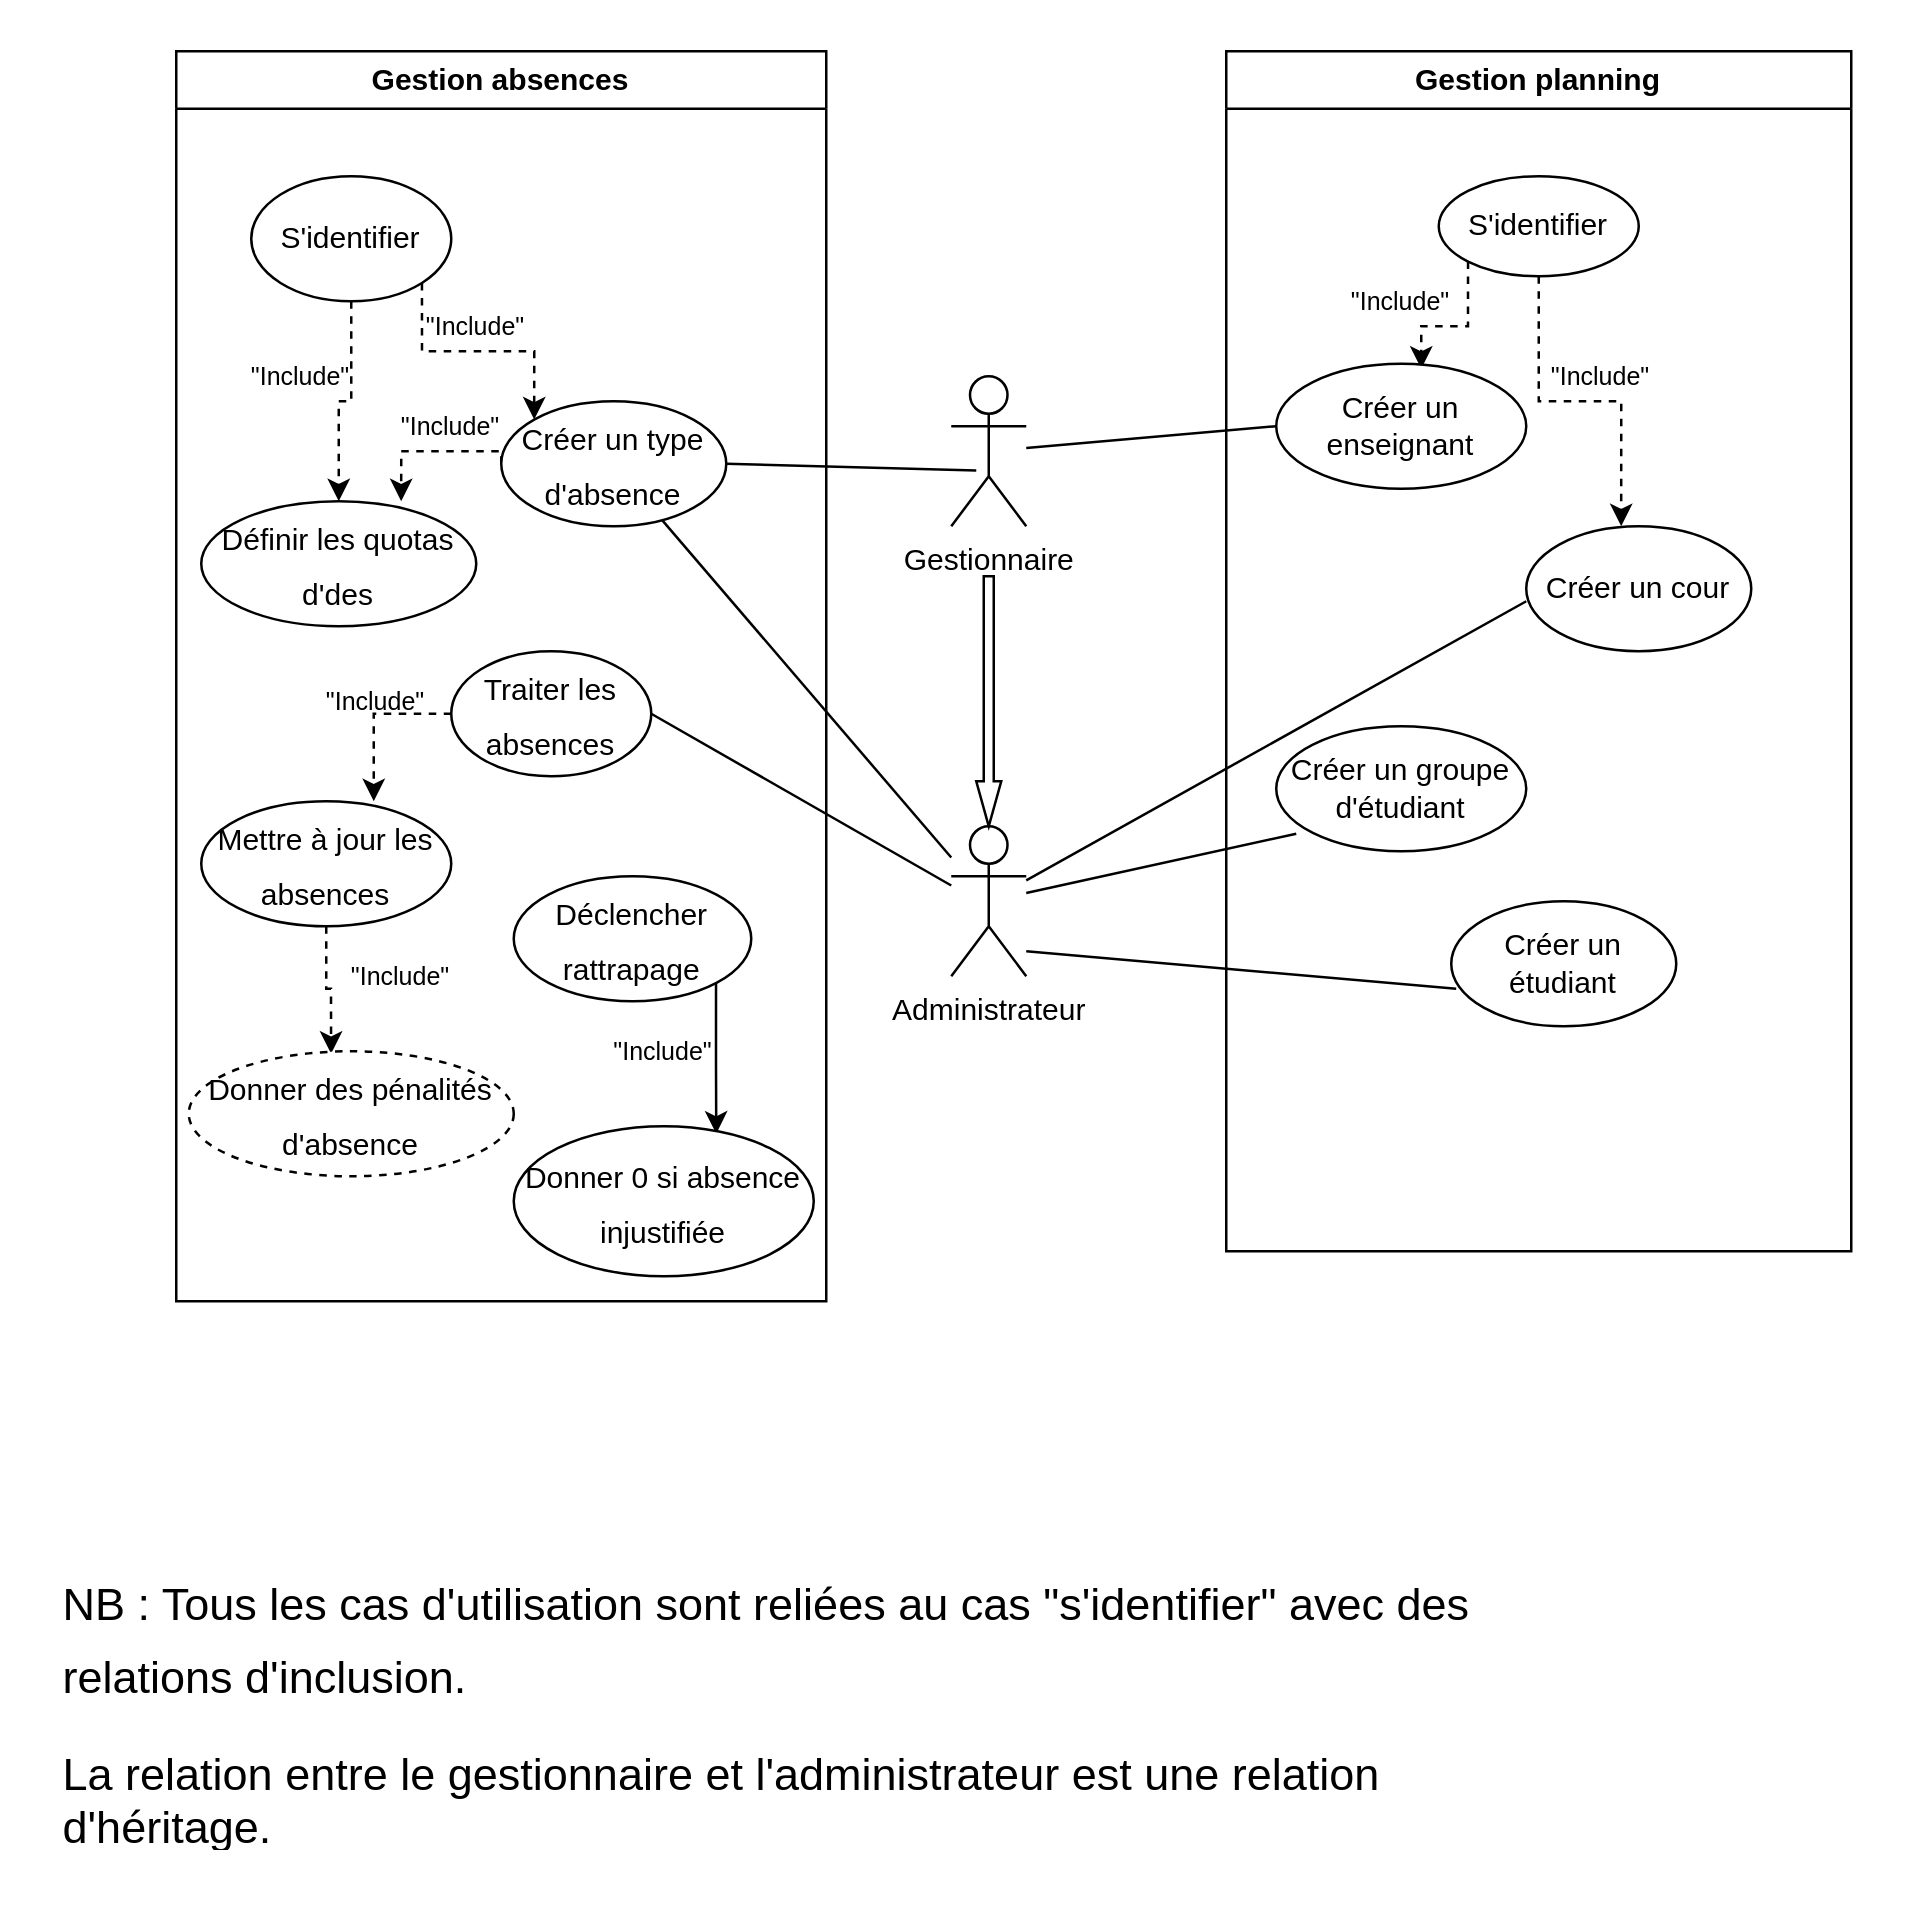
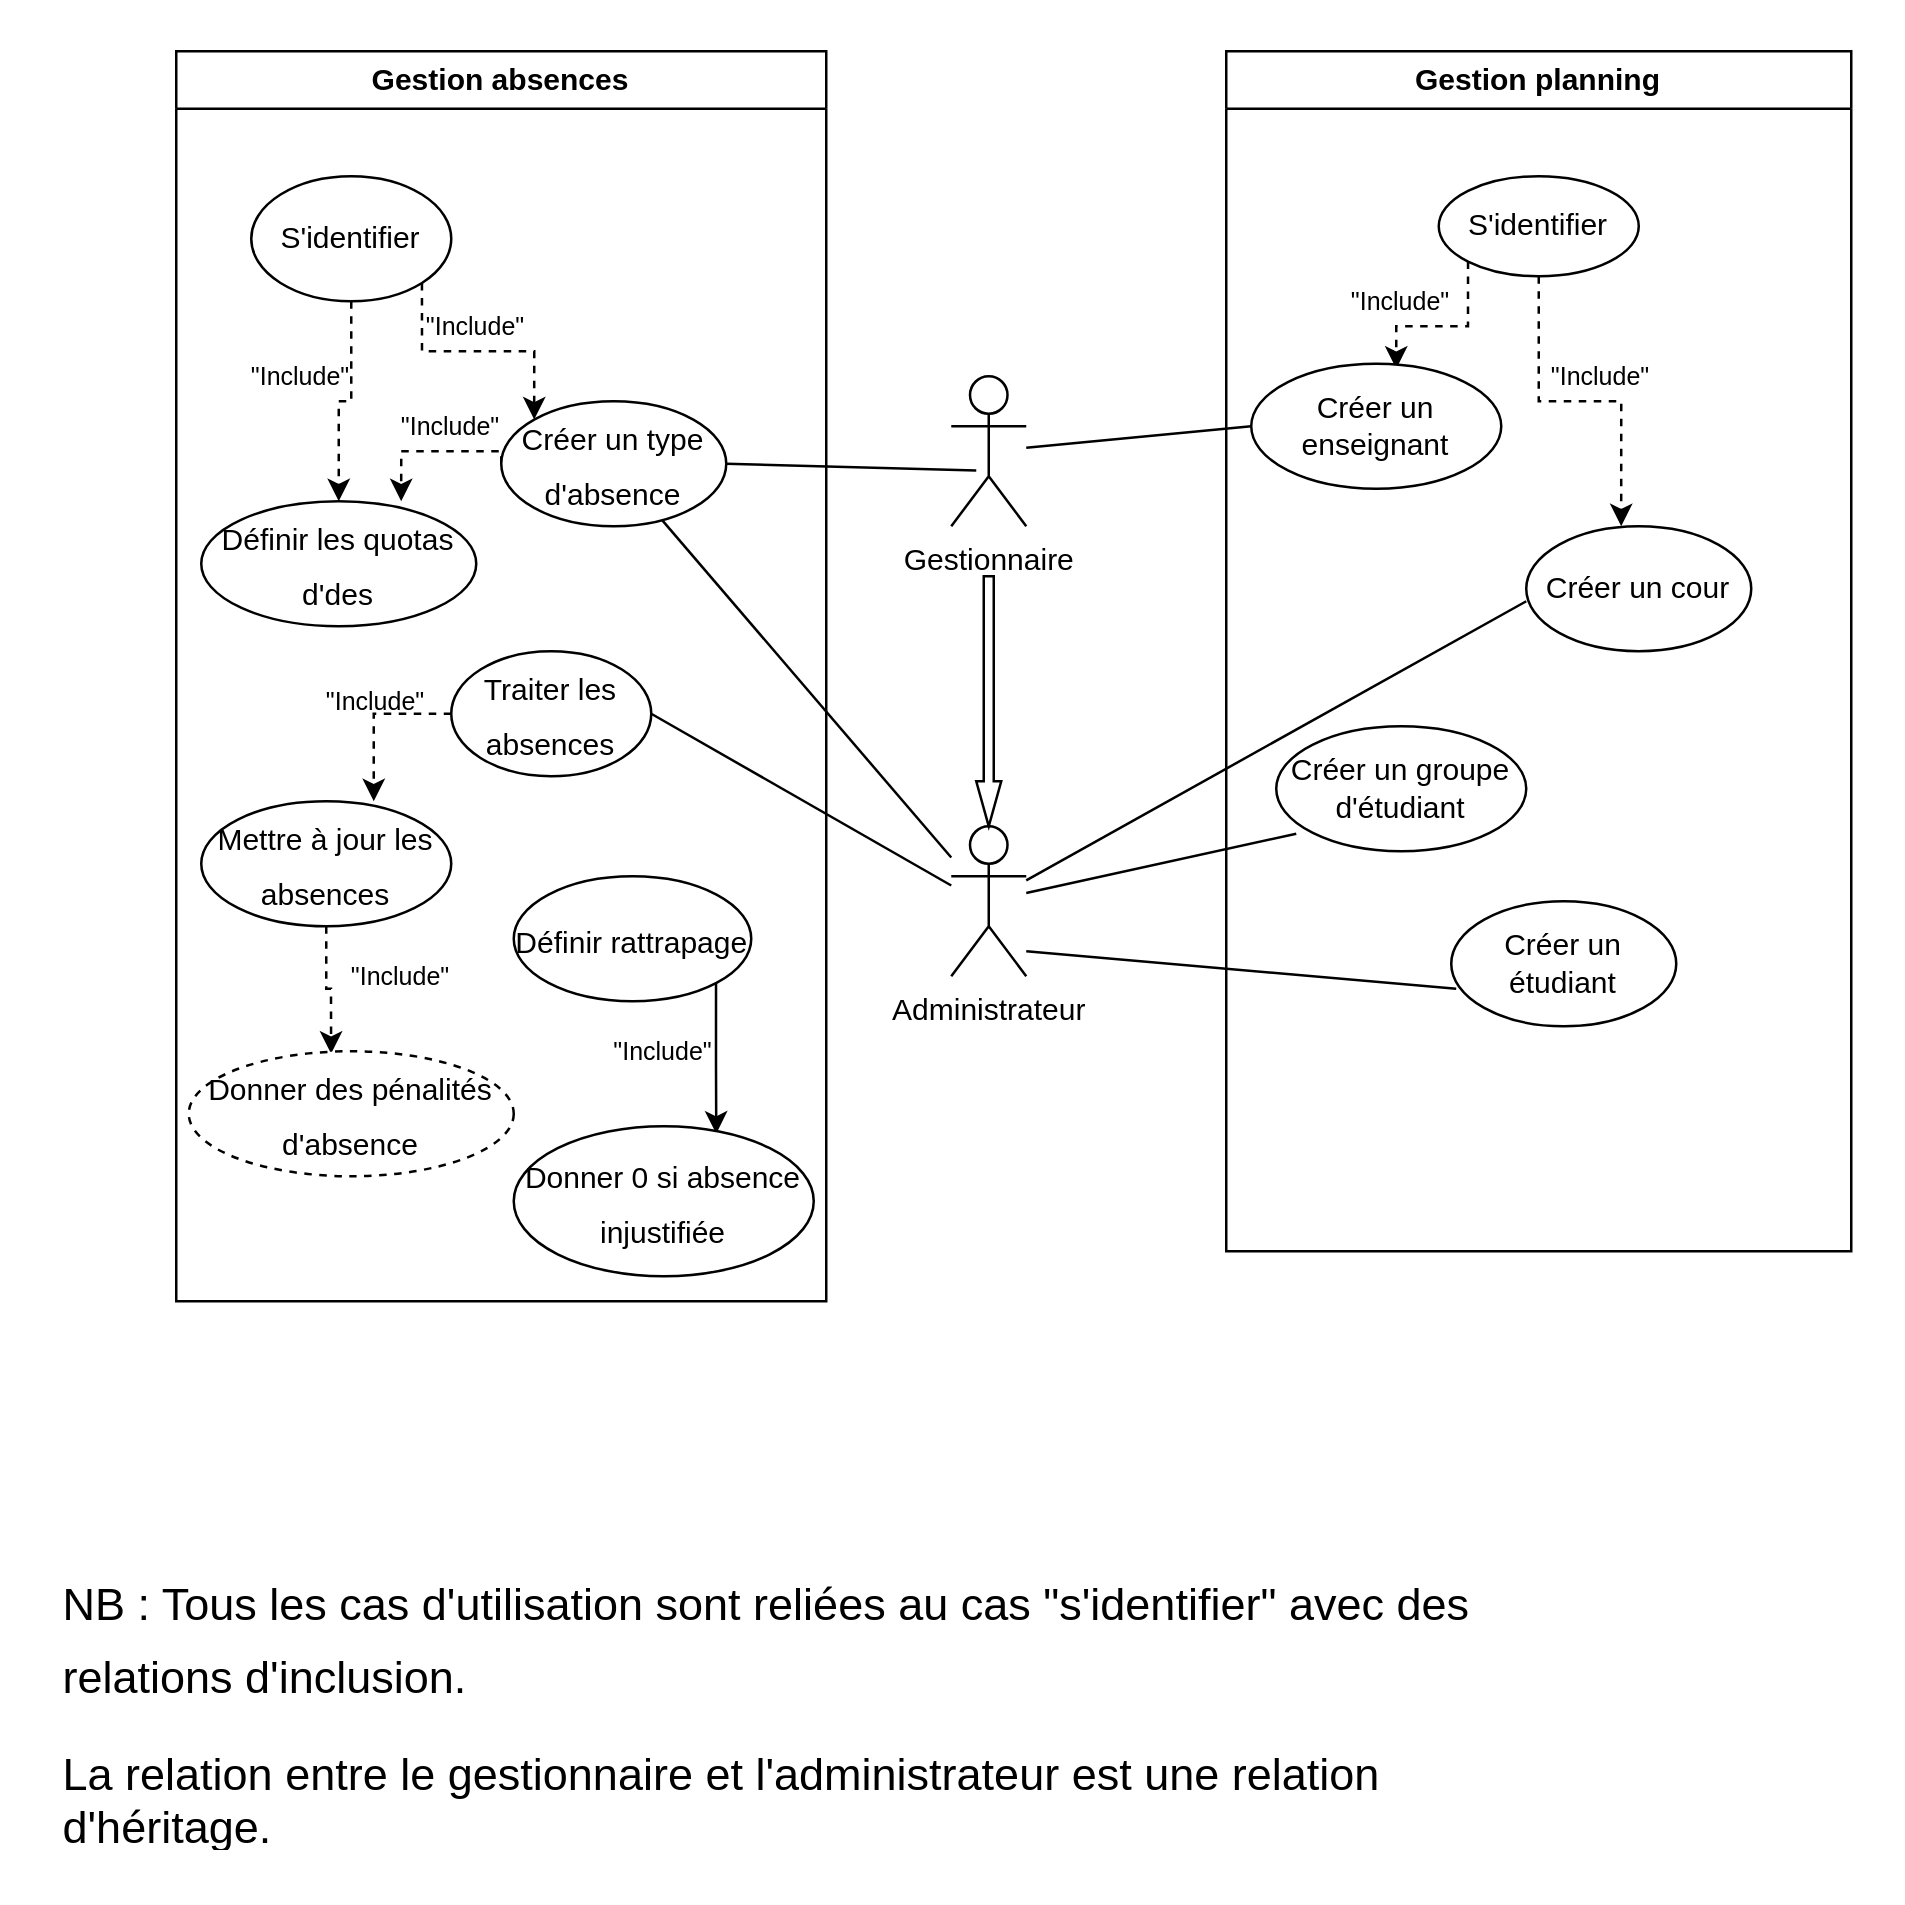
(1401, 426) -> (1376, 426)
(633, 939) -> (633, 939)
